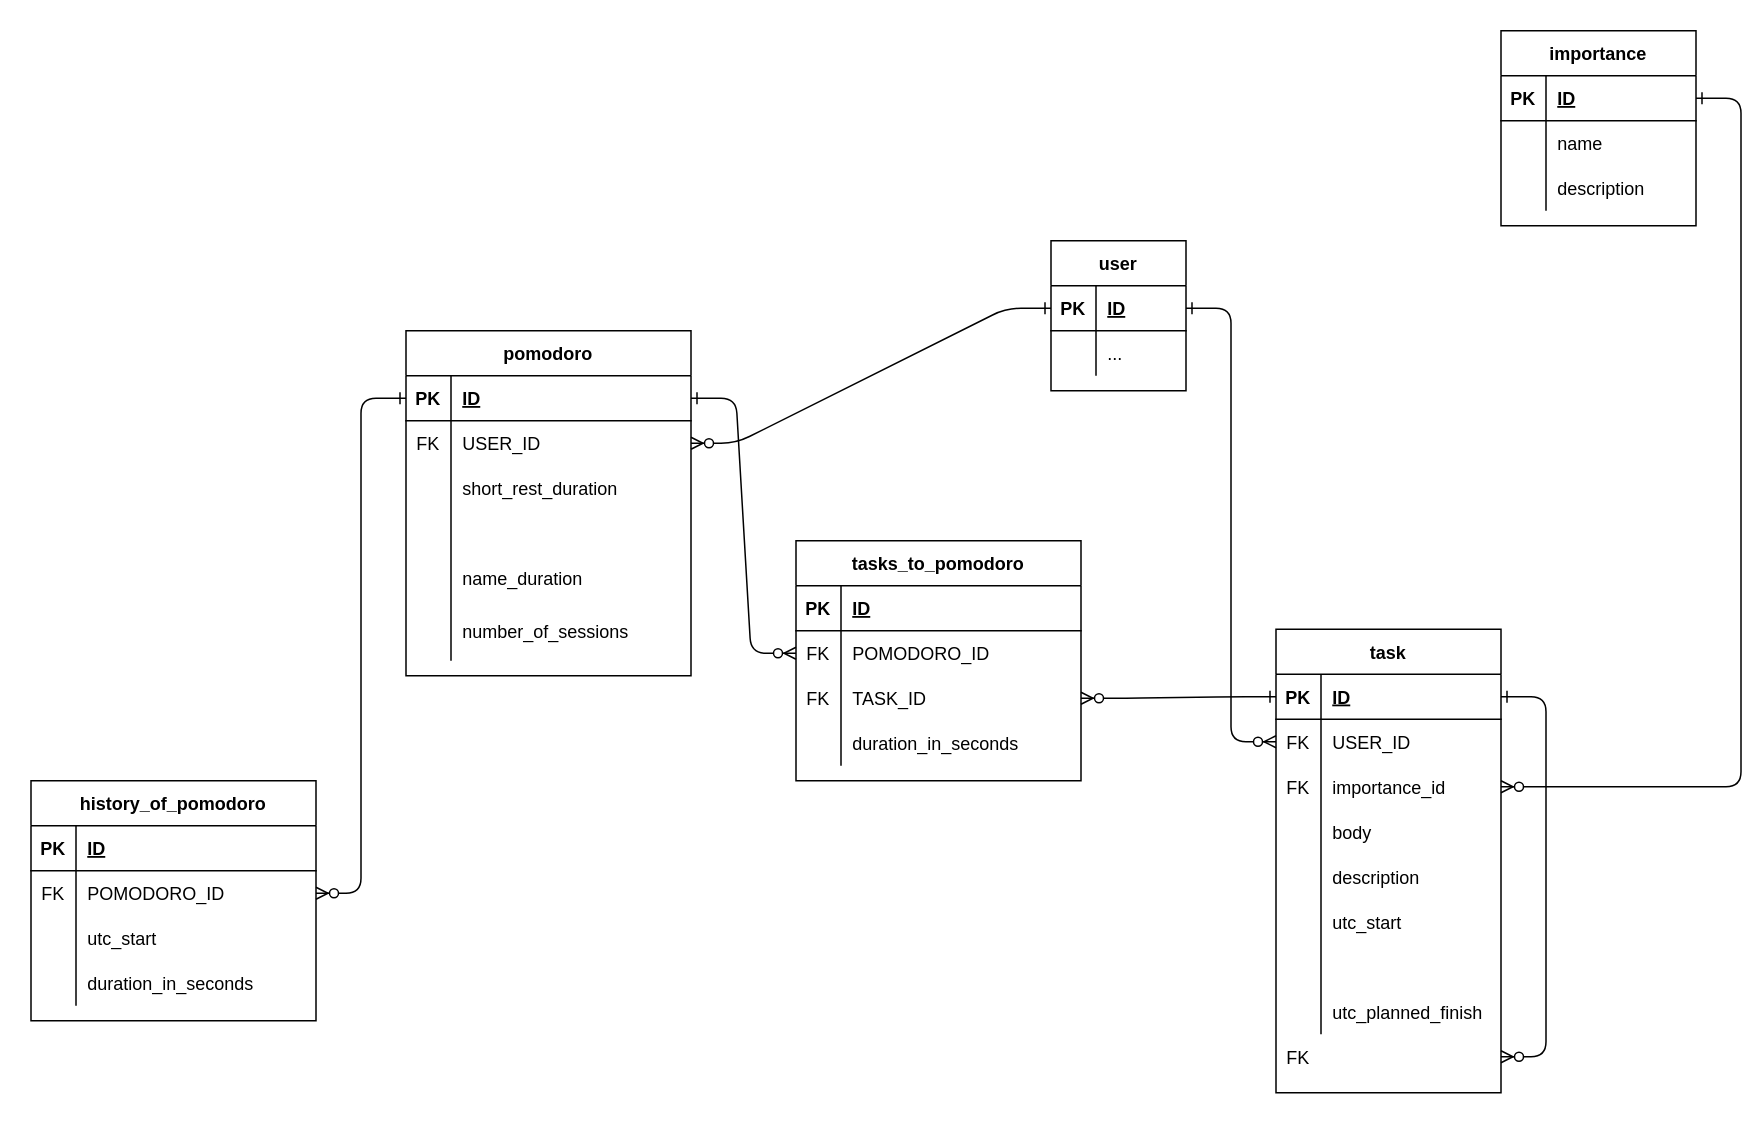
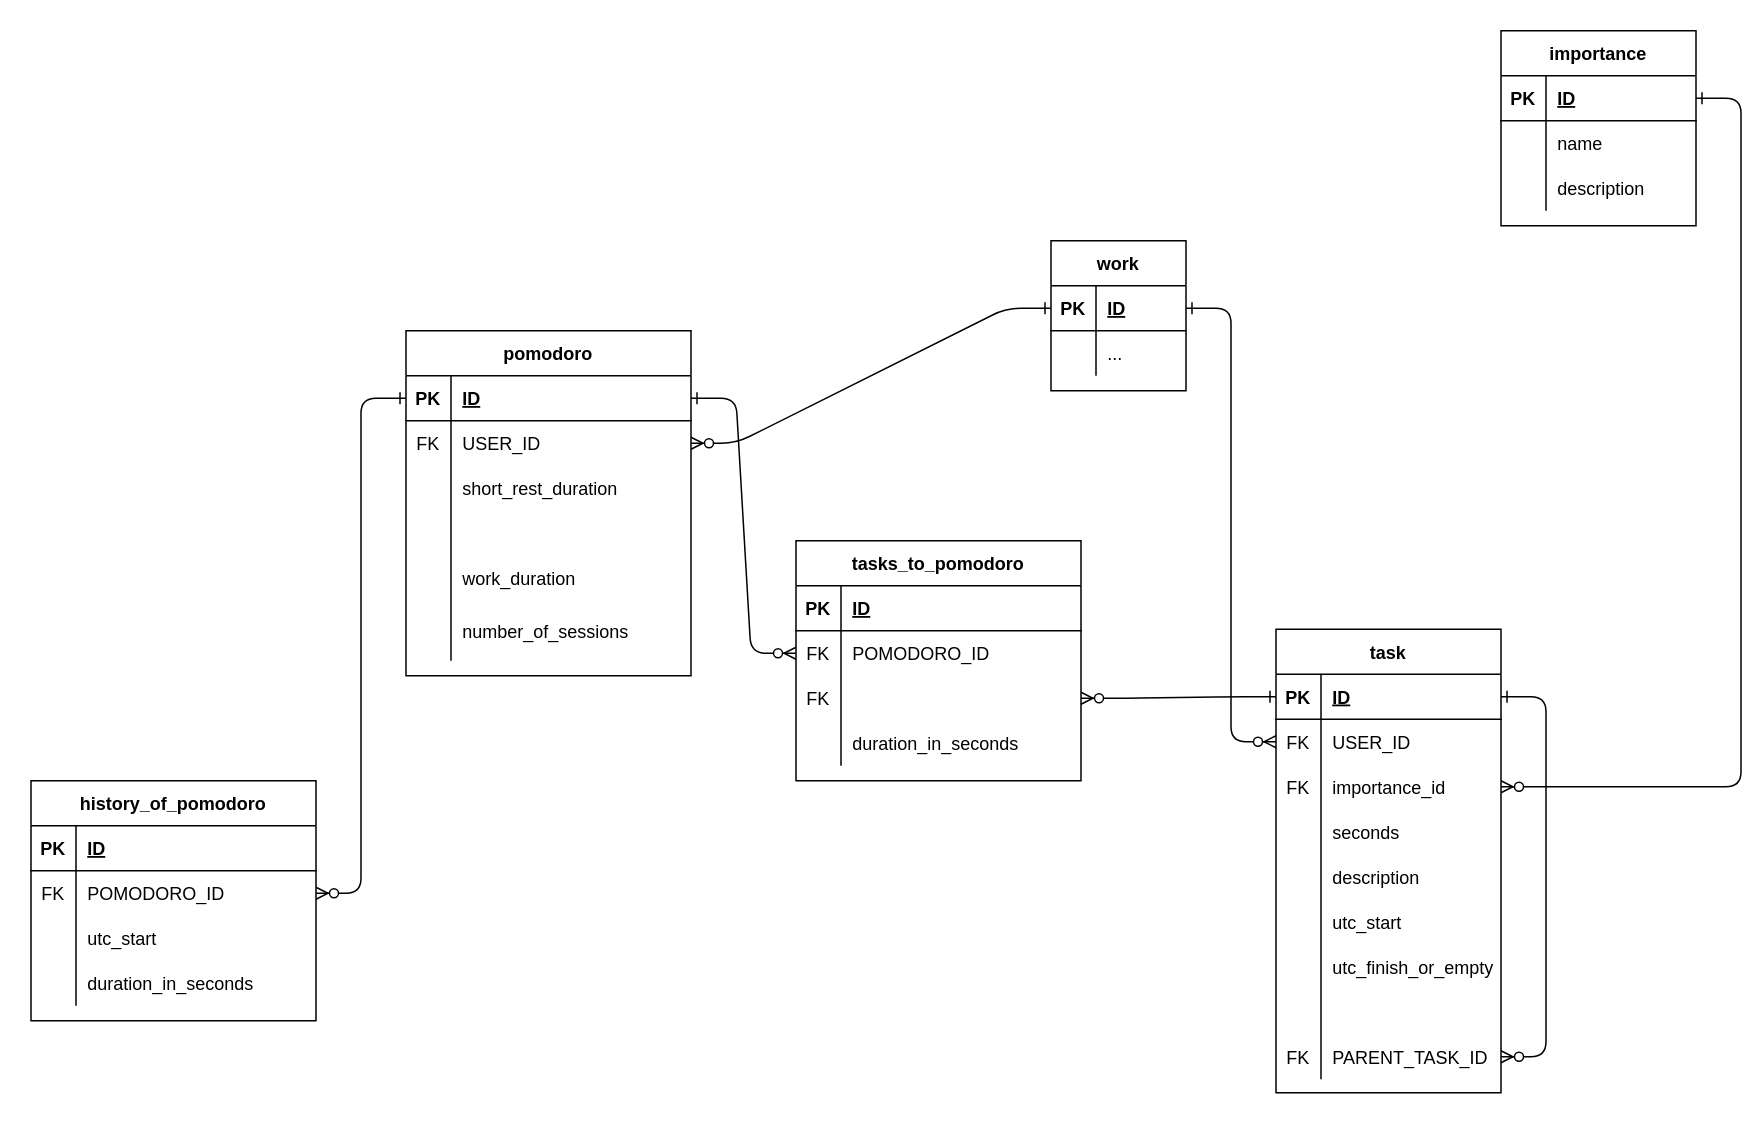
(1118, 264) -> (1118, 264)
(525, 579) -> (525, 579)
(961, 698) -> none
(1352, 833) -> (1367, 833)
none -> (1411, 967)
(1411, 1012) -> none
none -> (1411, 1057)
